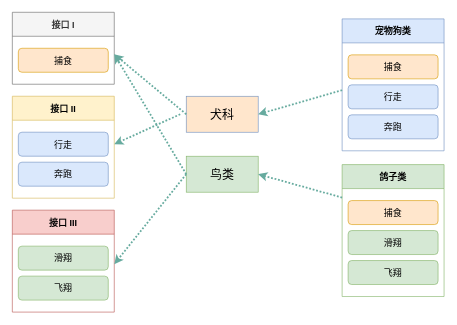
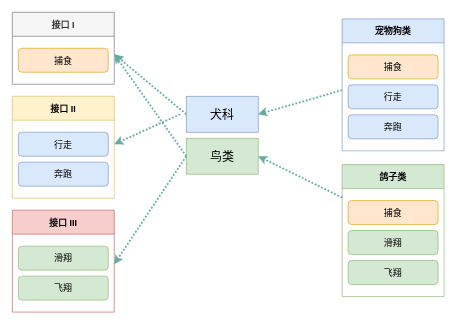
(222, 114) -> (222, 114)
(222, 174) -> (222, 156)
